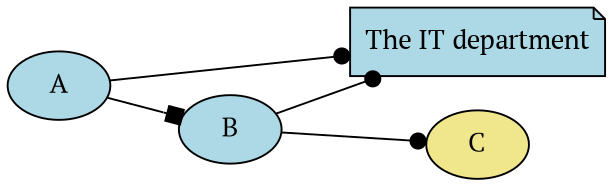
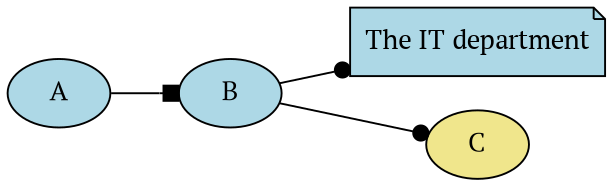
(222, 69) -> none
